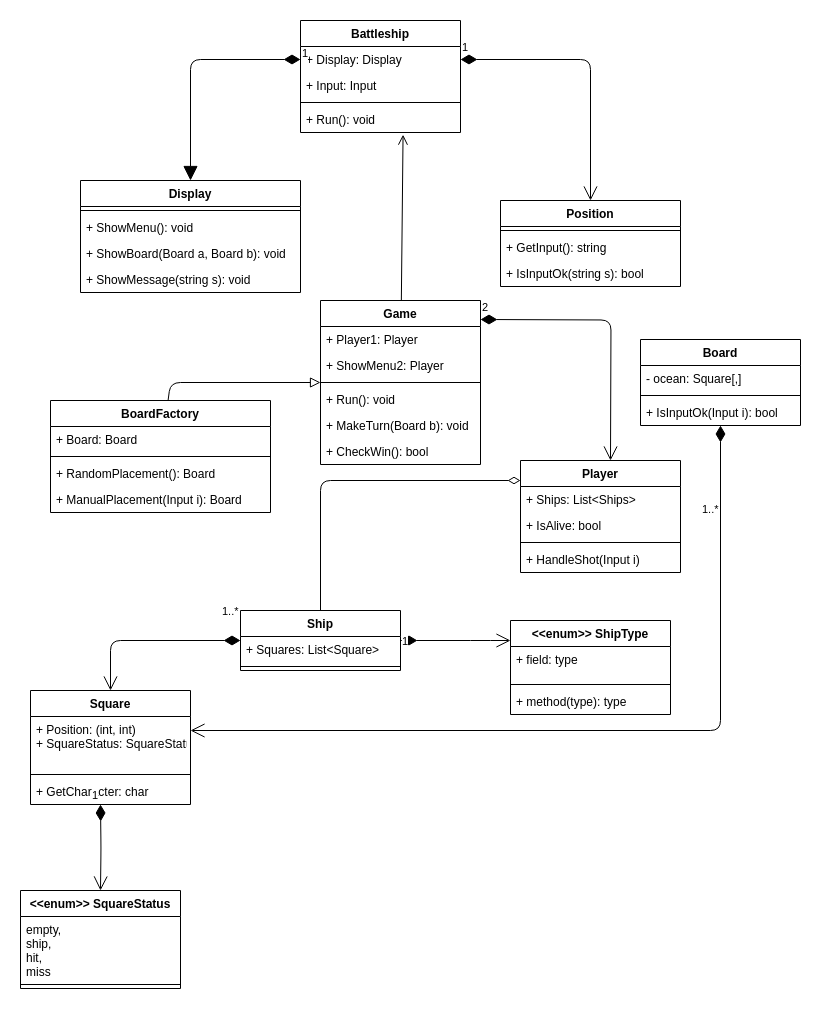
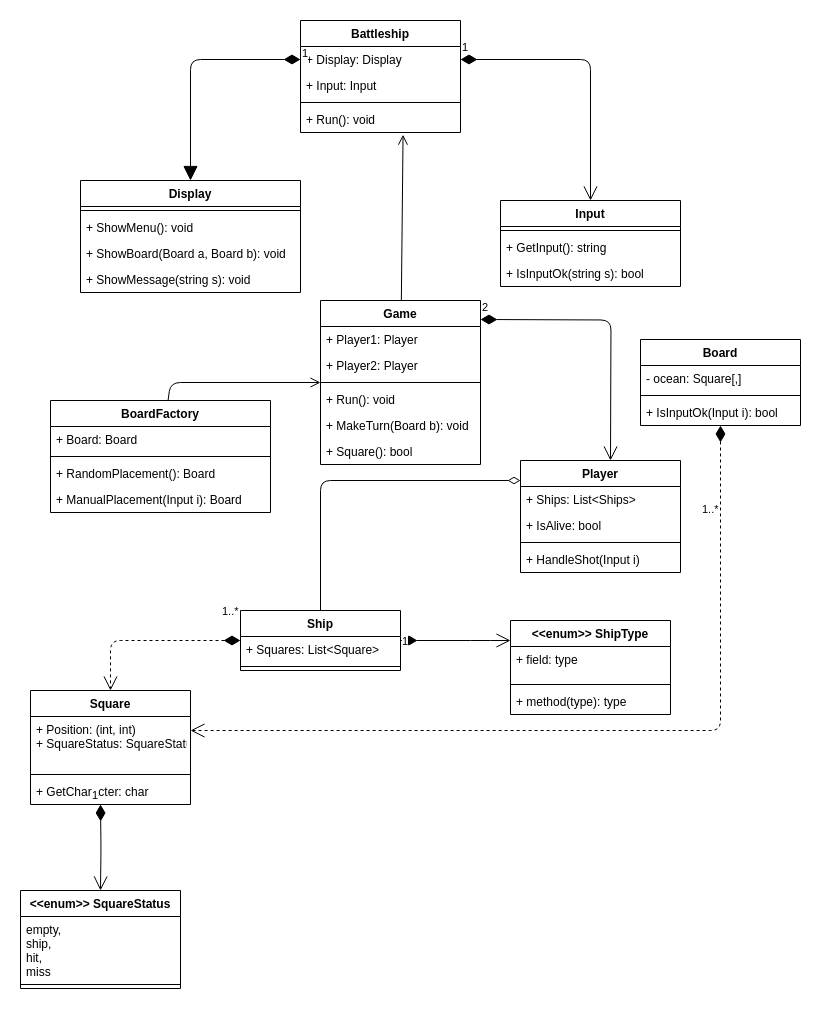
(590, 214) -> (590, 214)
(384, 366) -> (375, 366)
(309, 383) -> (313, 383)
(379, 452) -> (374, 452)
(149, 641) -> (149, 641)
(596, 731) -> (596, 731)
